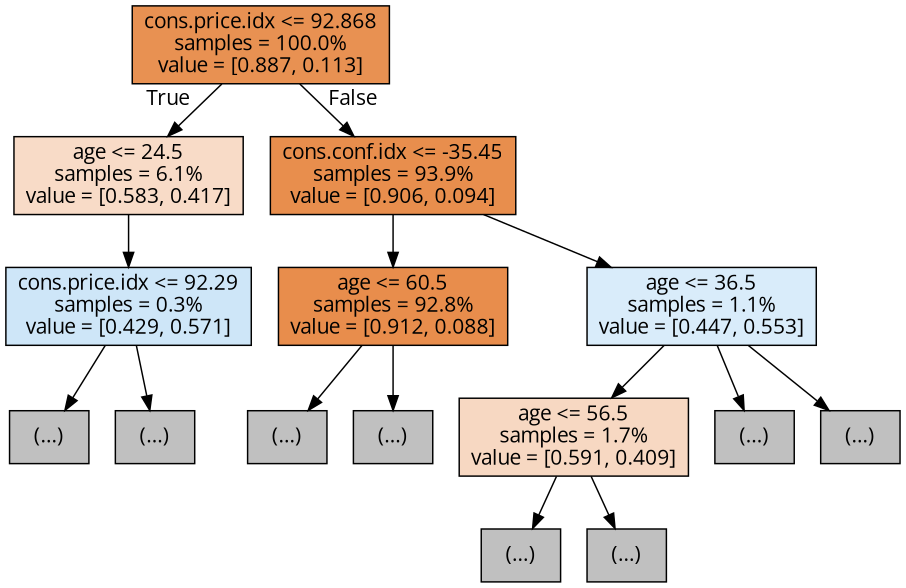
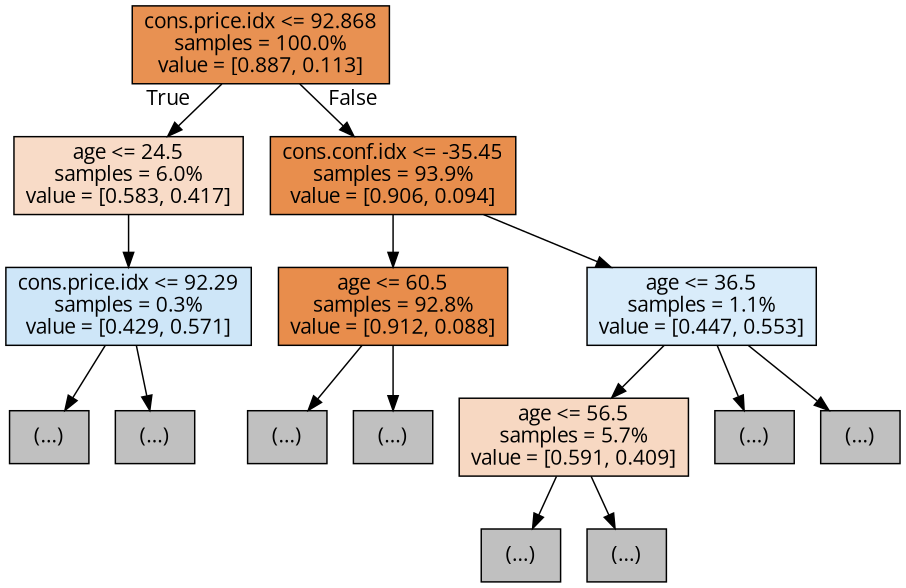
(129, 176) -> (129, 176)
(574, 437) -> (574, 437)
